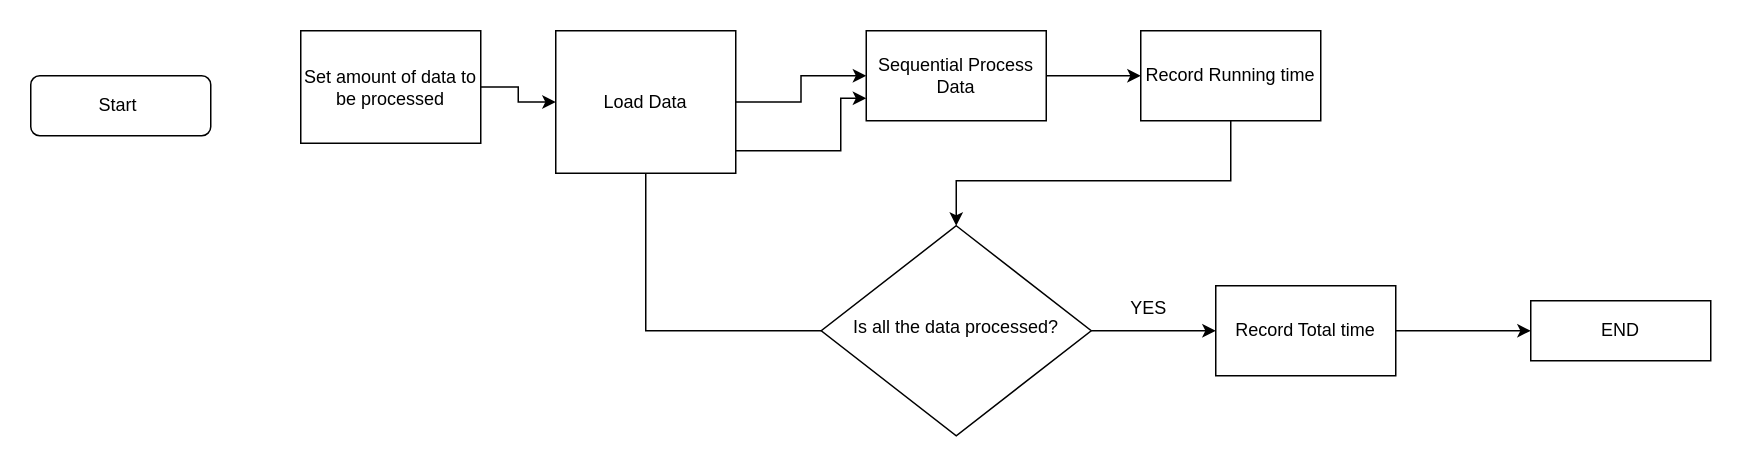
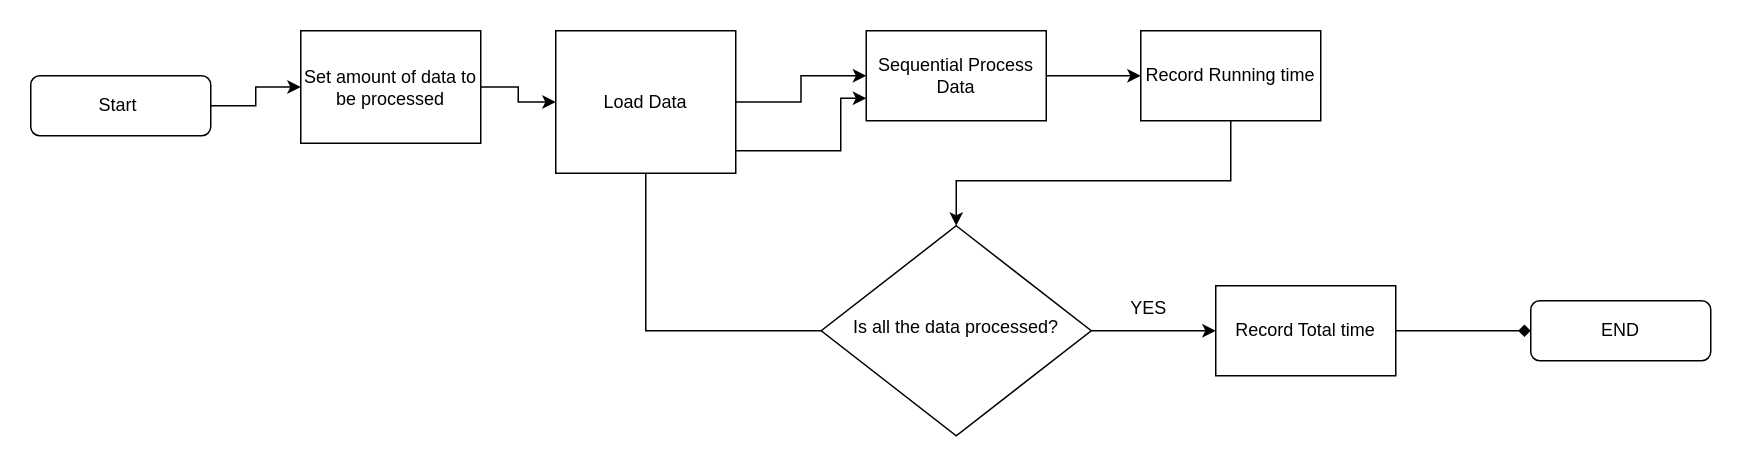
none -> (256, 102)
(1519, 331) -> (1518, 331)
(1621, 331) -> (1621, 331)
